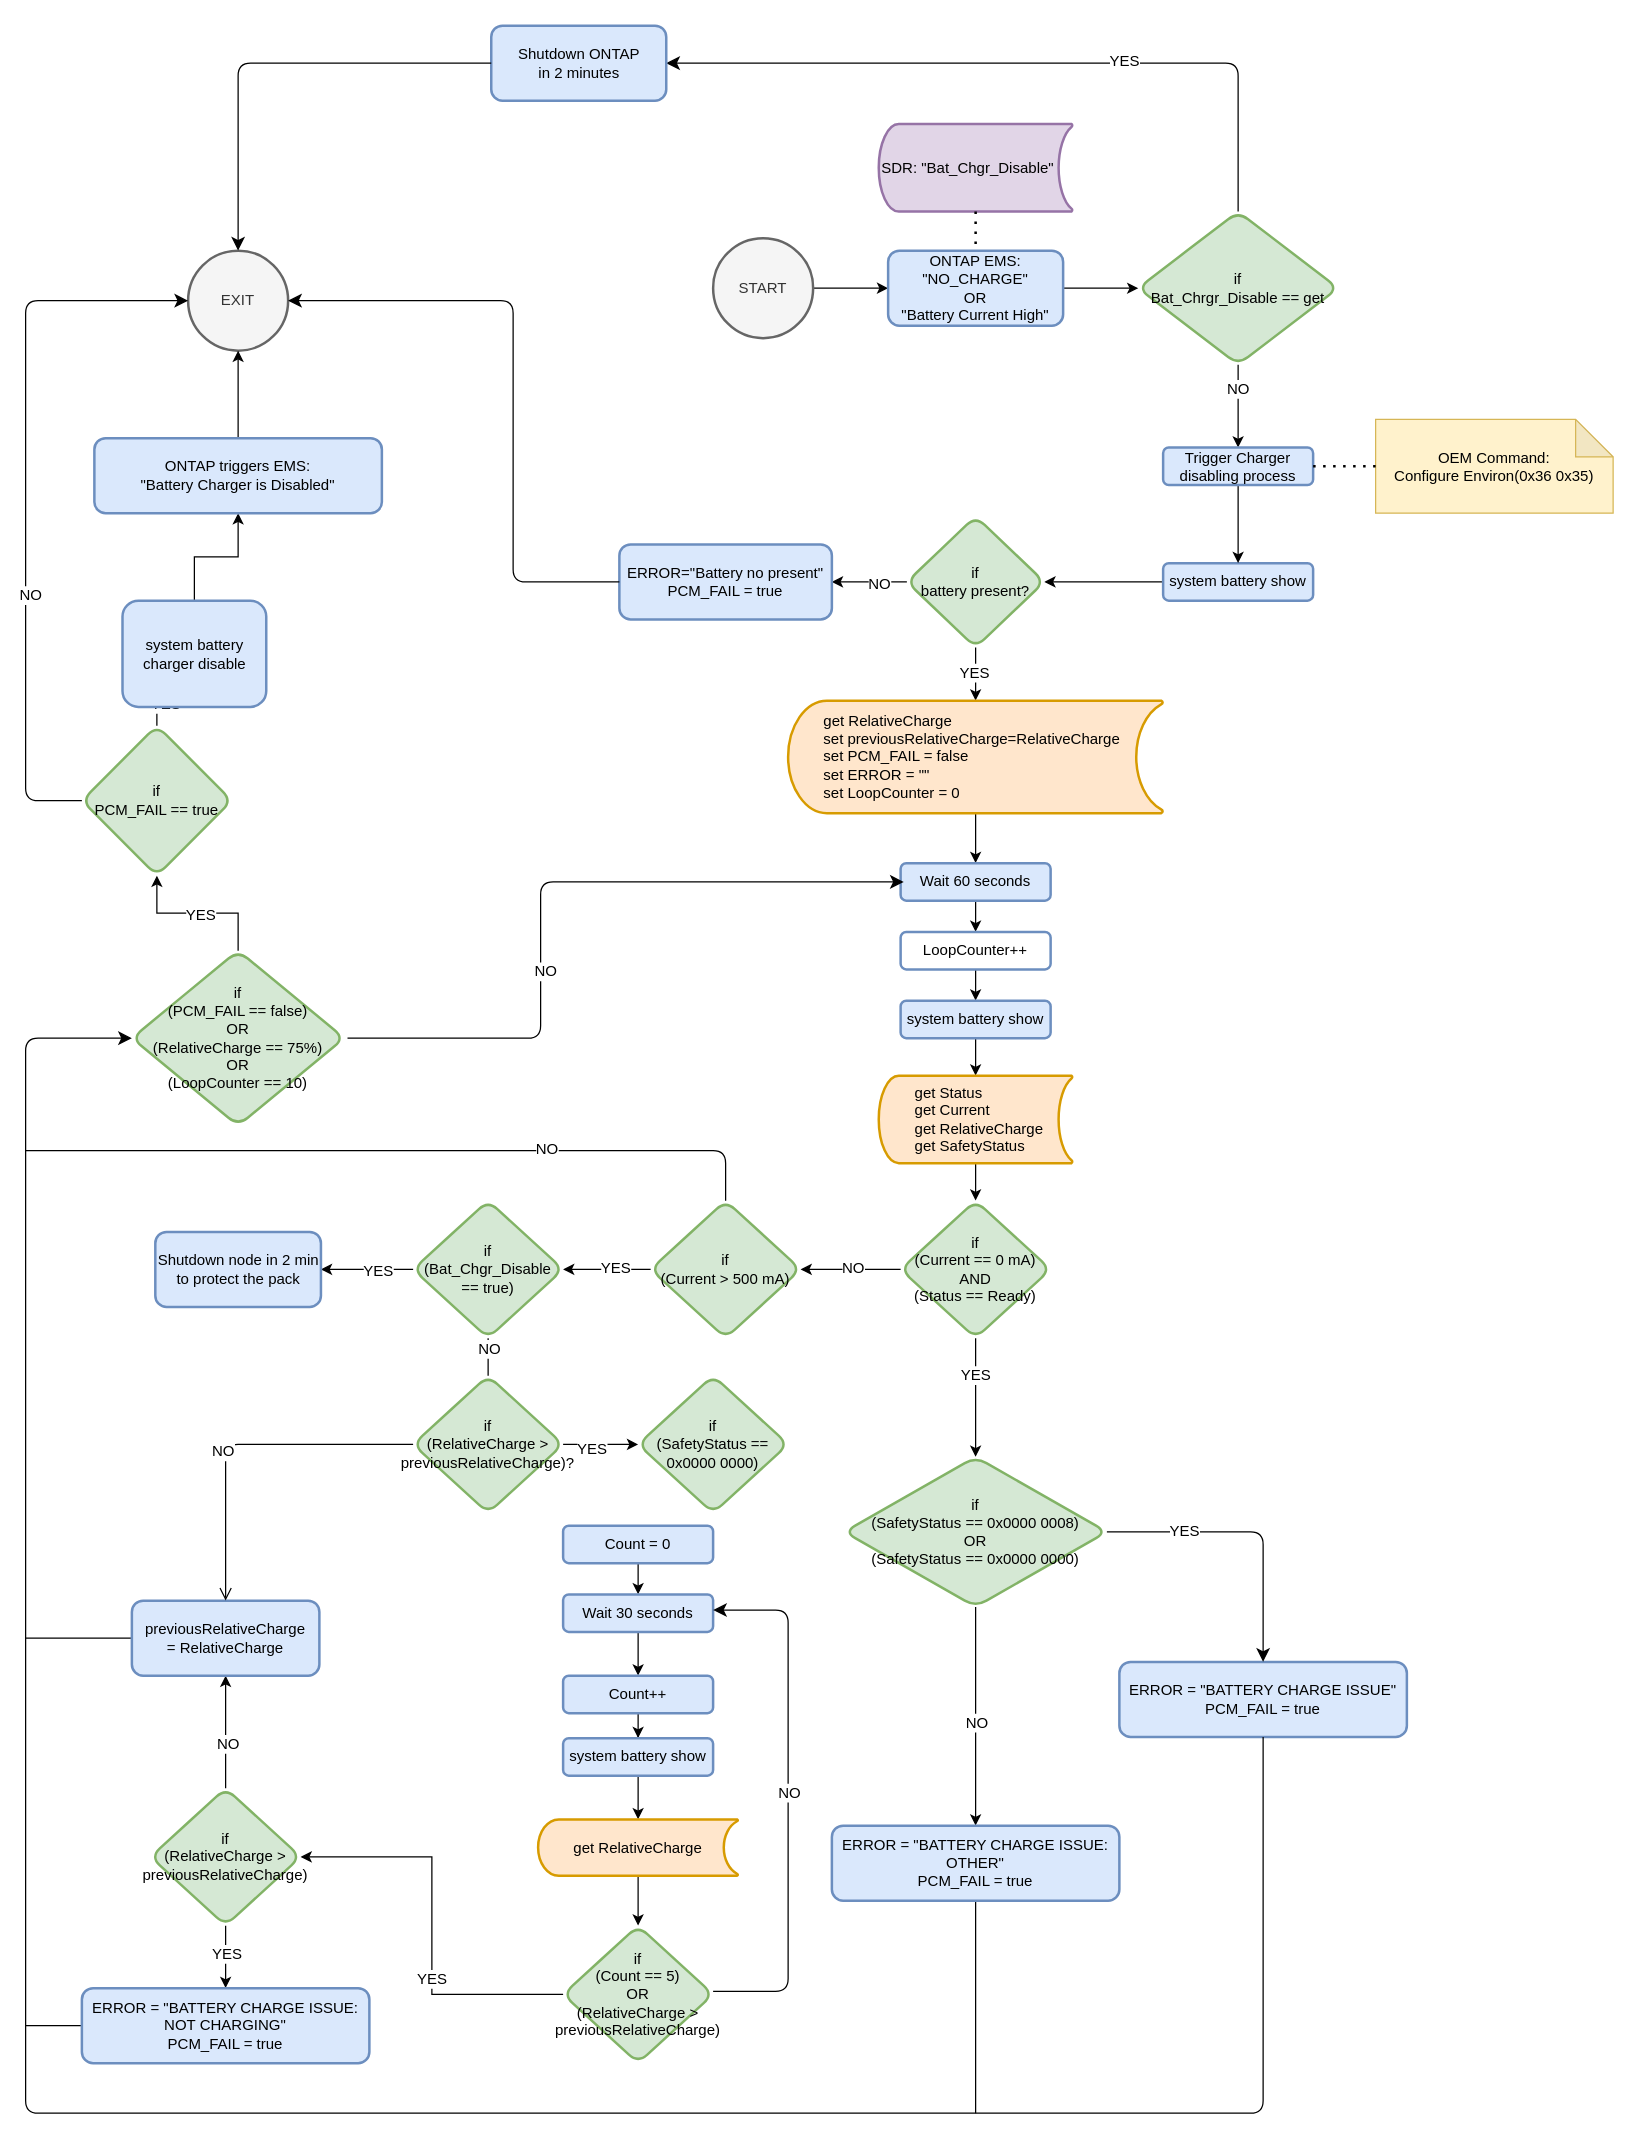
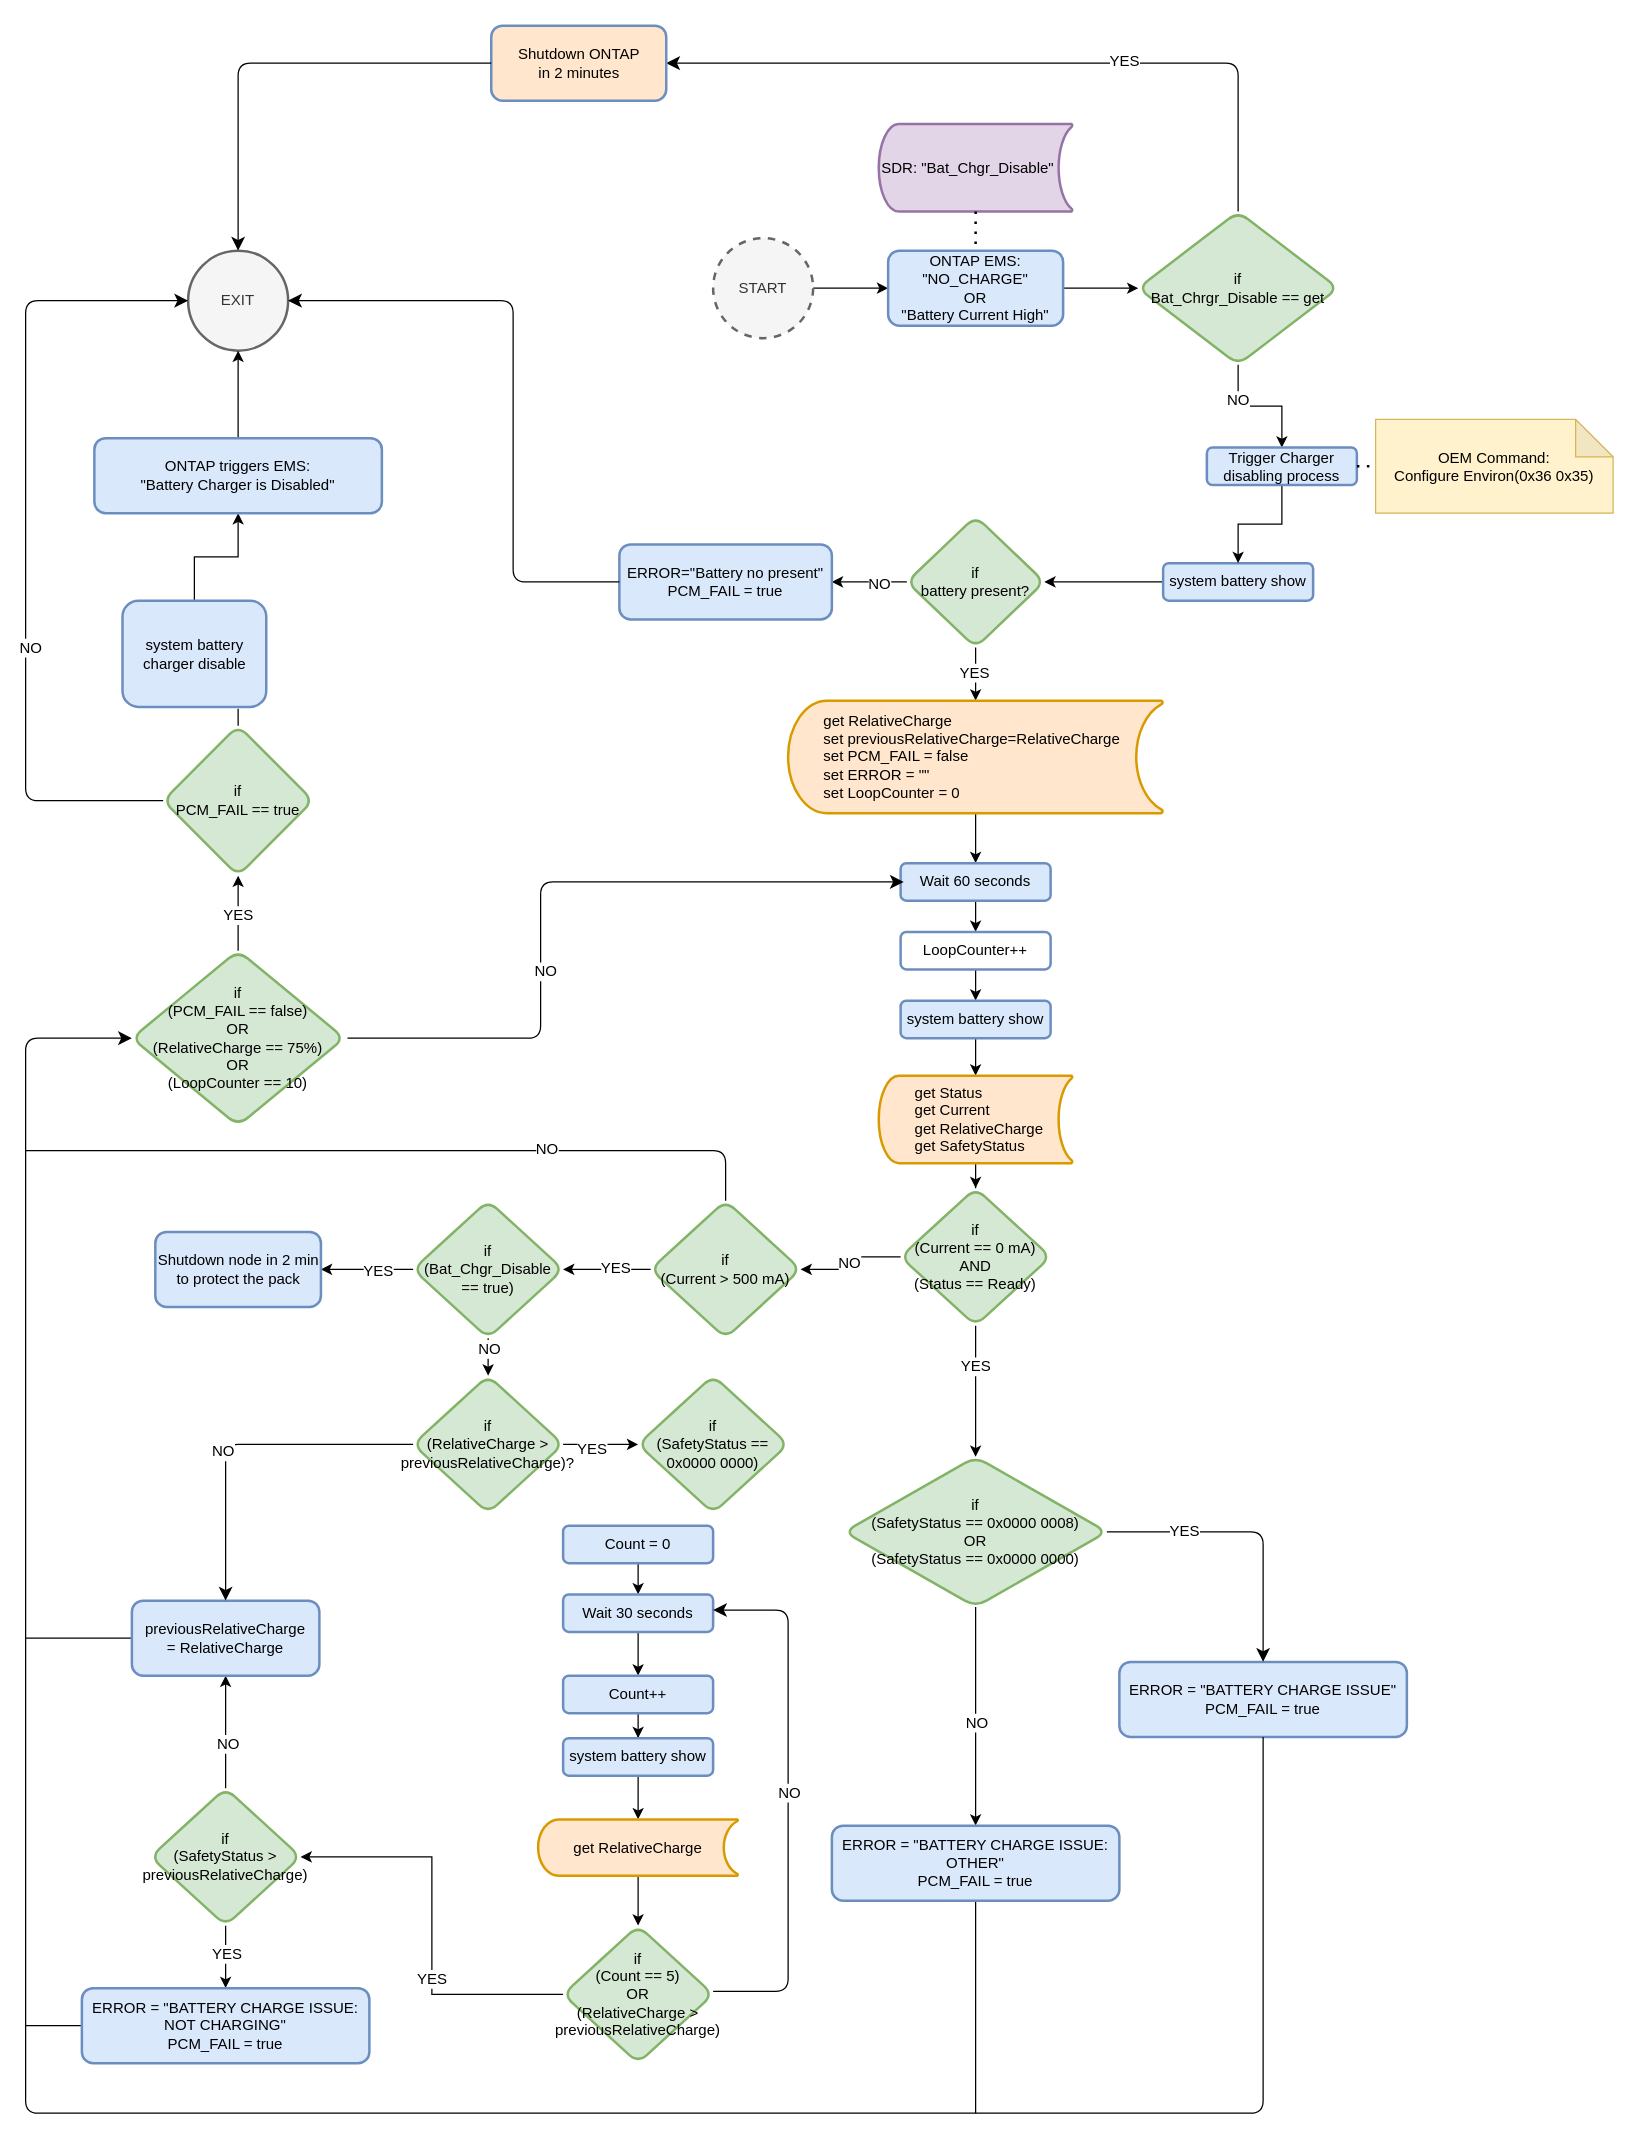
(579, 63) -> (579, 63)
(763, 288) -> (763, 288)
(1238, 466) -> (1282, 466)
(157, 801) -> (238, 801)
(976, 1269) -> (976, 1257)
(488, 1369) -> (488, 1366)
(226, 1592) -> (226, 1589)
(226, 1857) -> (226, 1857)
